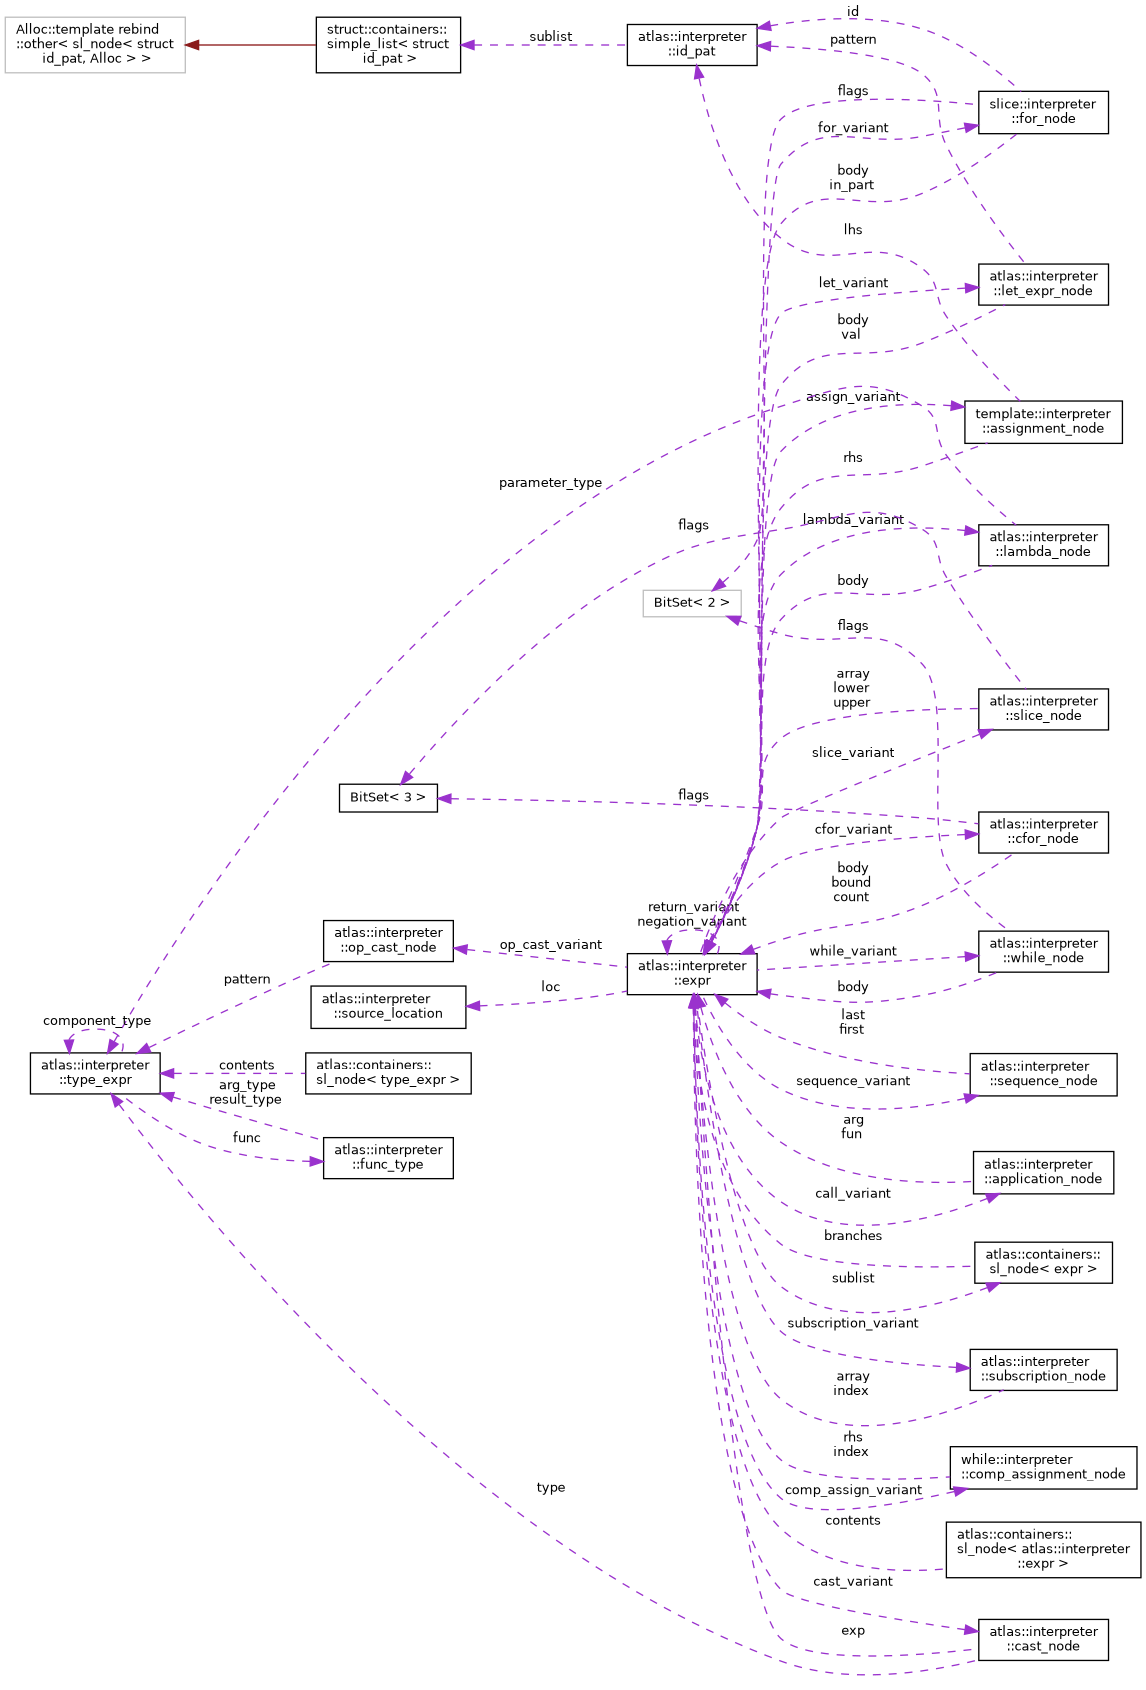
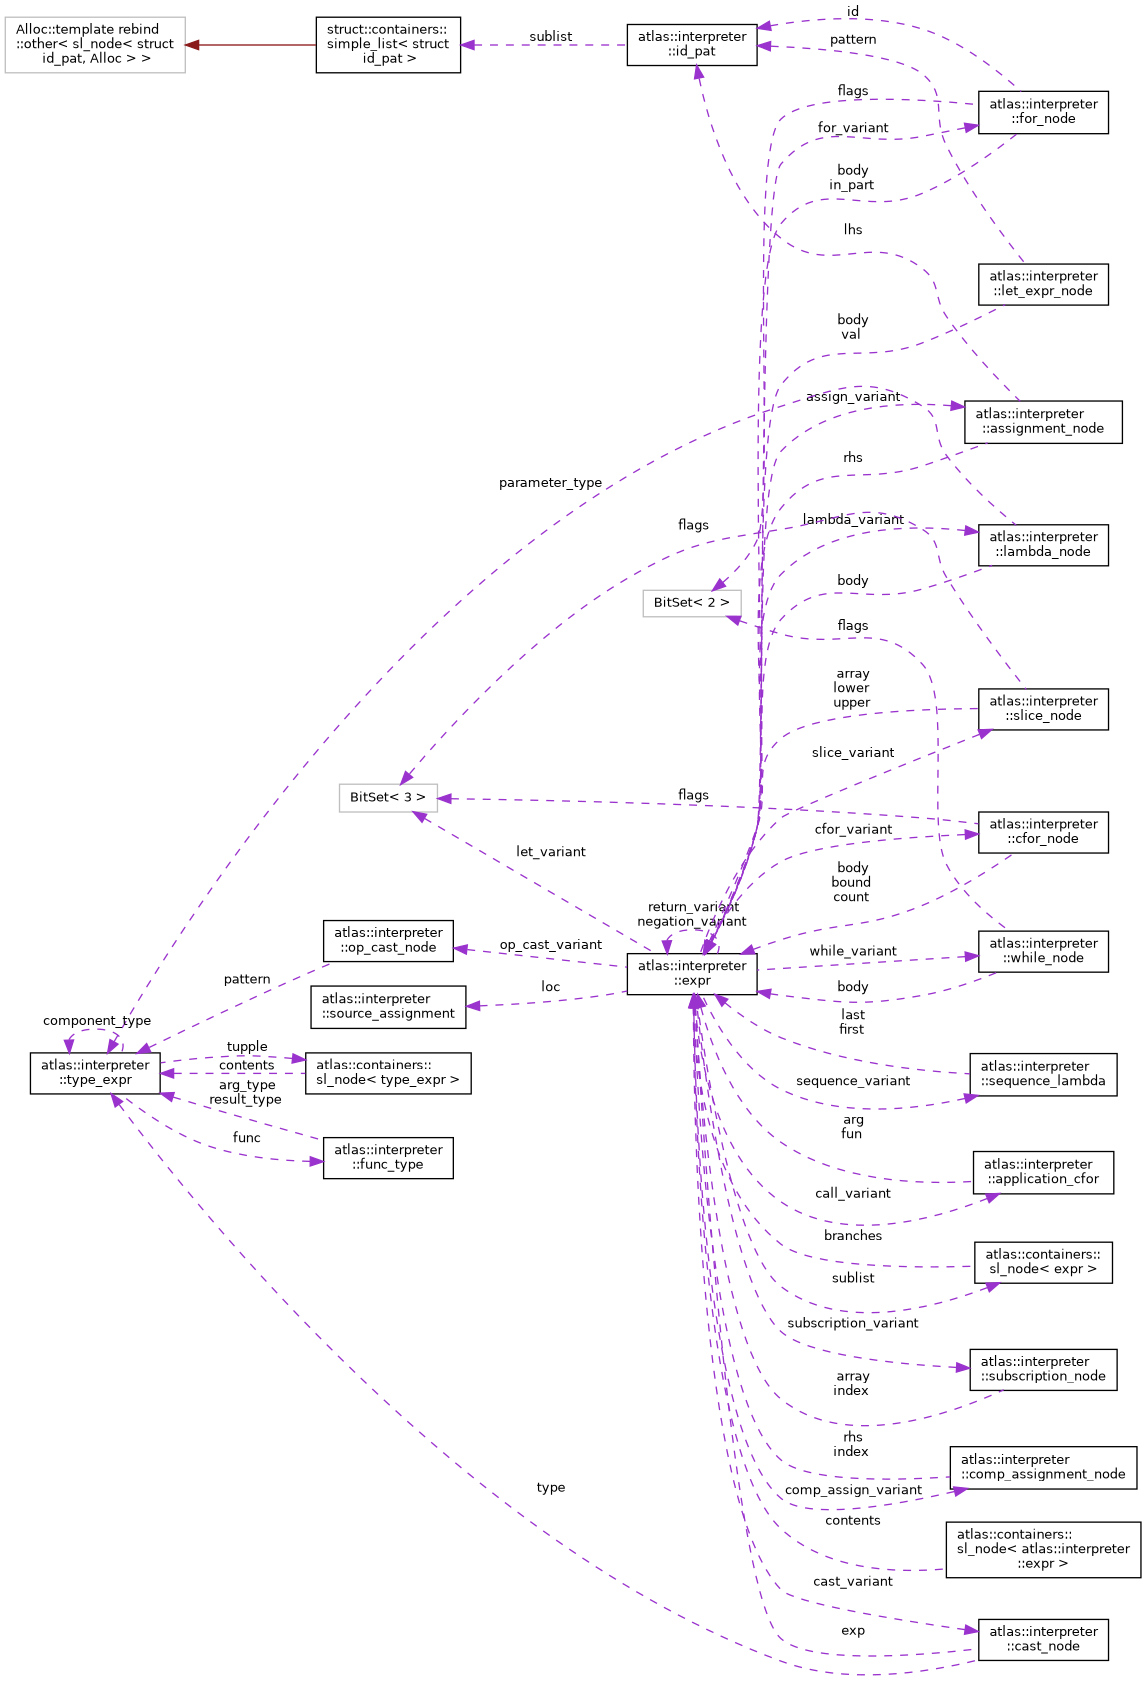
(1044, 113) -> (1044, 113)
(1044, 422) -> (1044, 422)
(759, 545) -> (541, 886)
(388, 798) -> (388, 798)
(388, 1007) -> (388, 1007)
none -> (226, 1056)
(1044, 1075) -> (1044, 1075)
(1044, 1173) -> (1044, 1173)
(1044, 1468) -> (1044, 1468)
